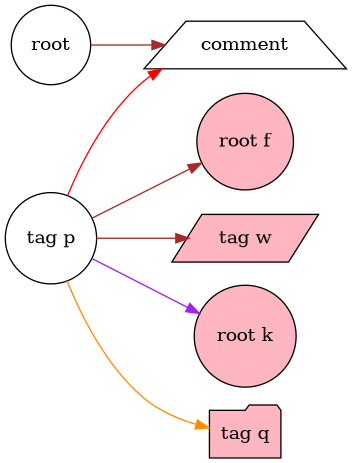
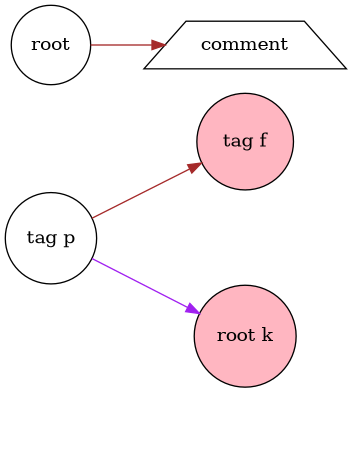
(102, 130) -> none
(245, 142) -> (245, 142)
(245, 238) -> none
(245, 434) -> none
